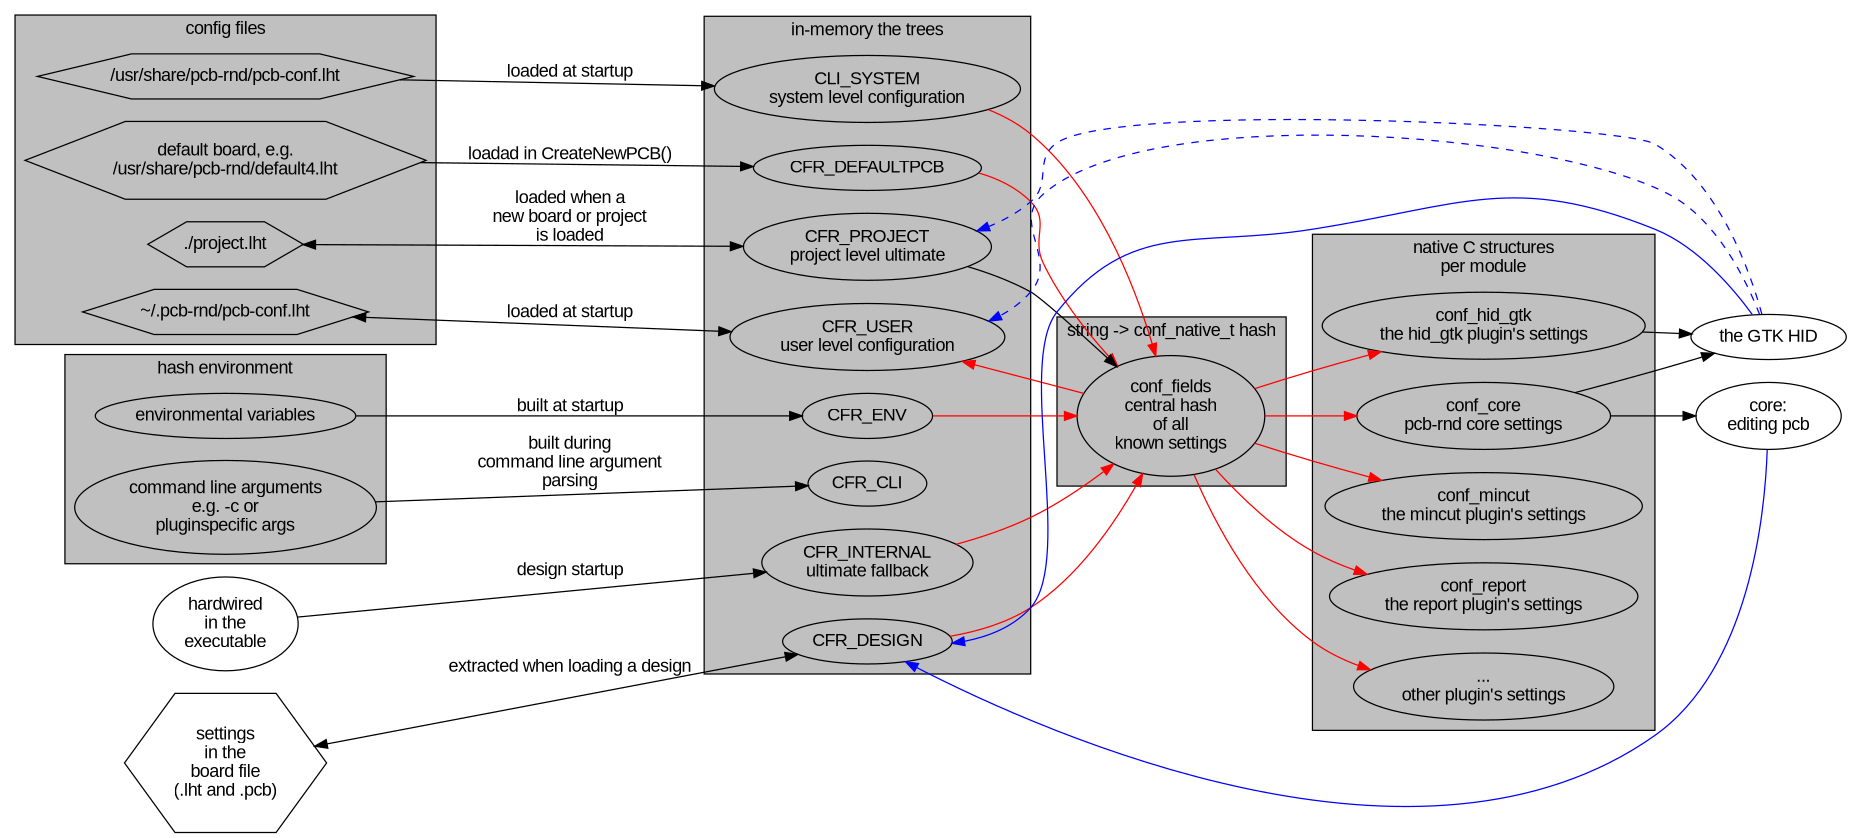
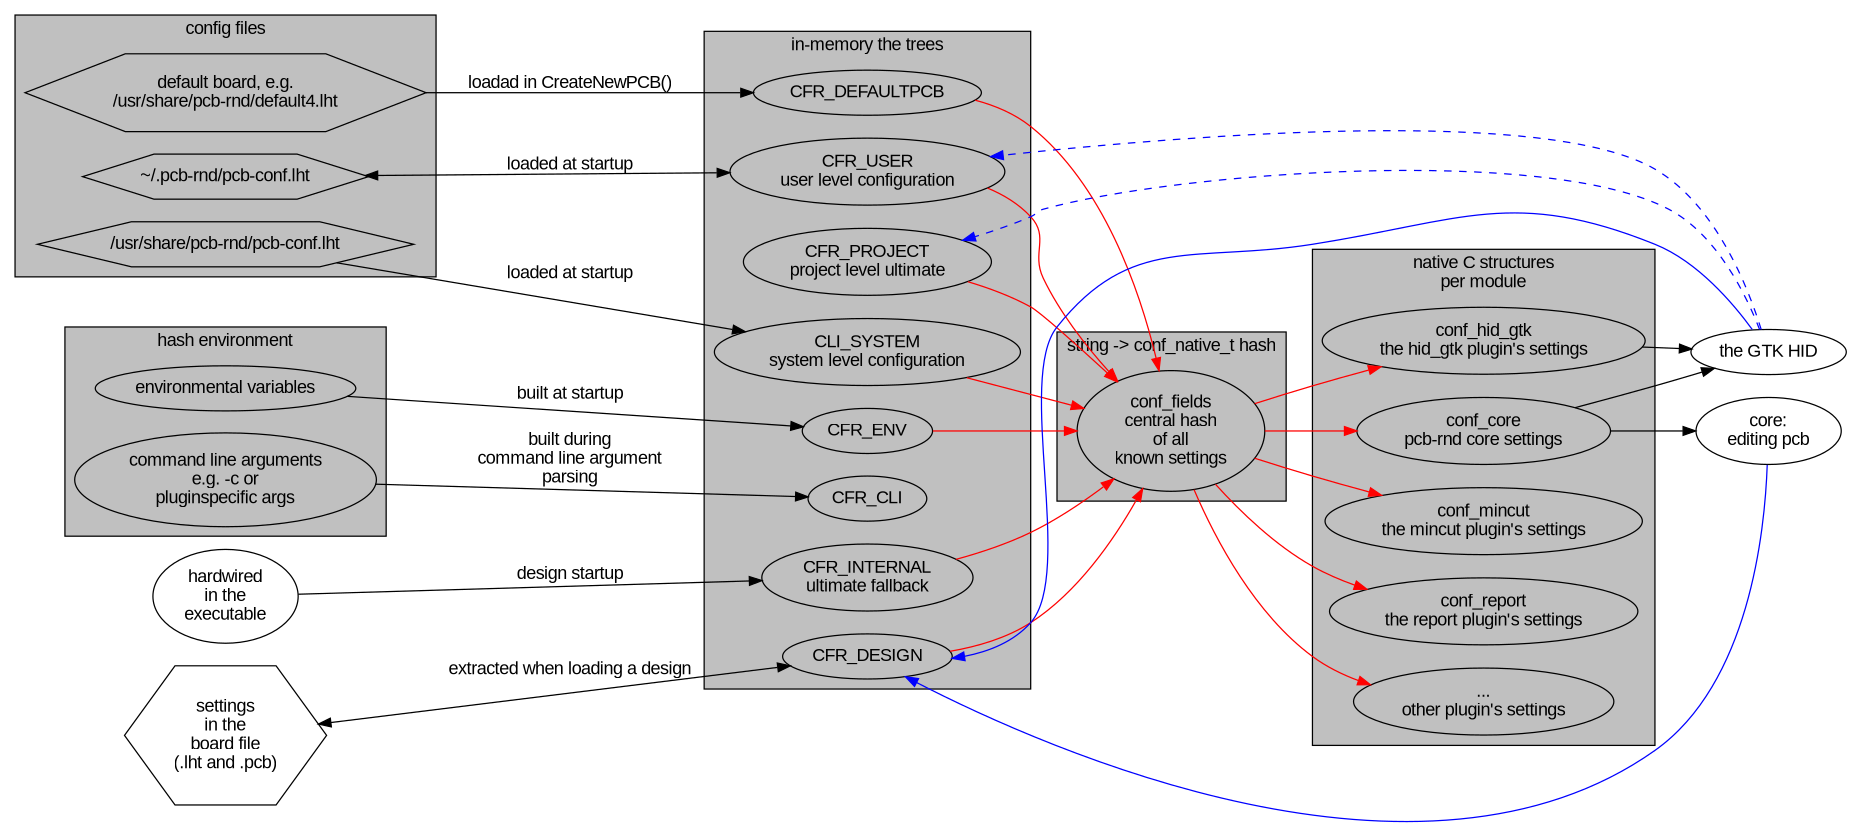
(226, 244) -> none
(1044, 302) -> (1044, 317)
(1021, 377) -> (1043, 277)
